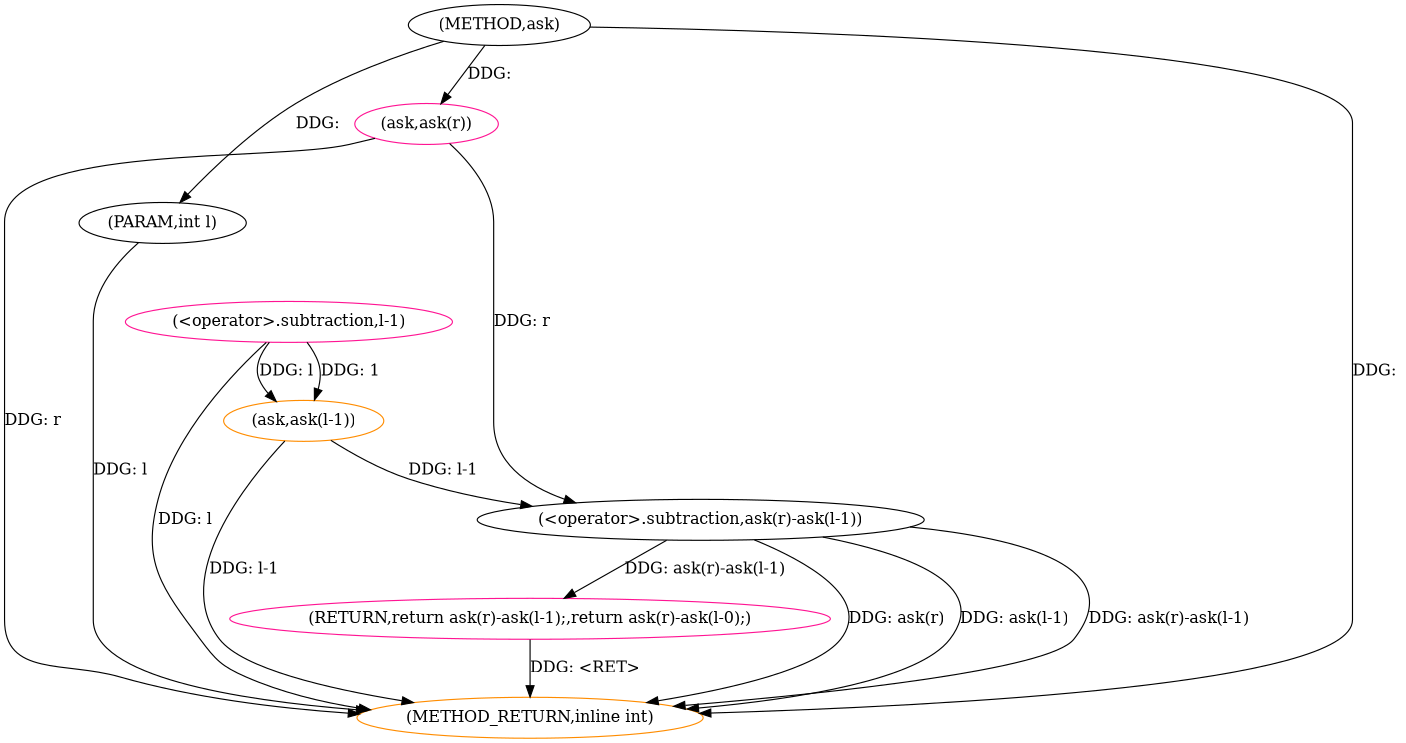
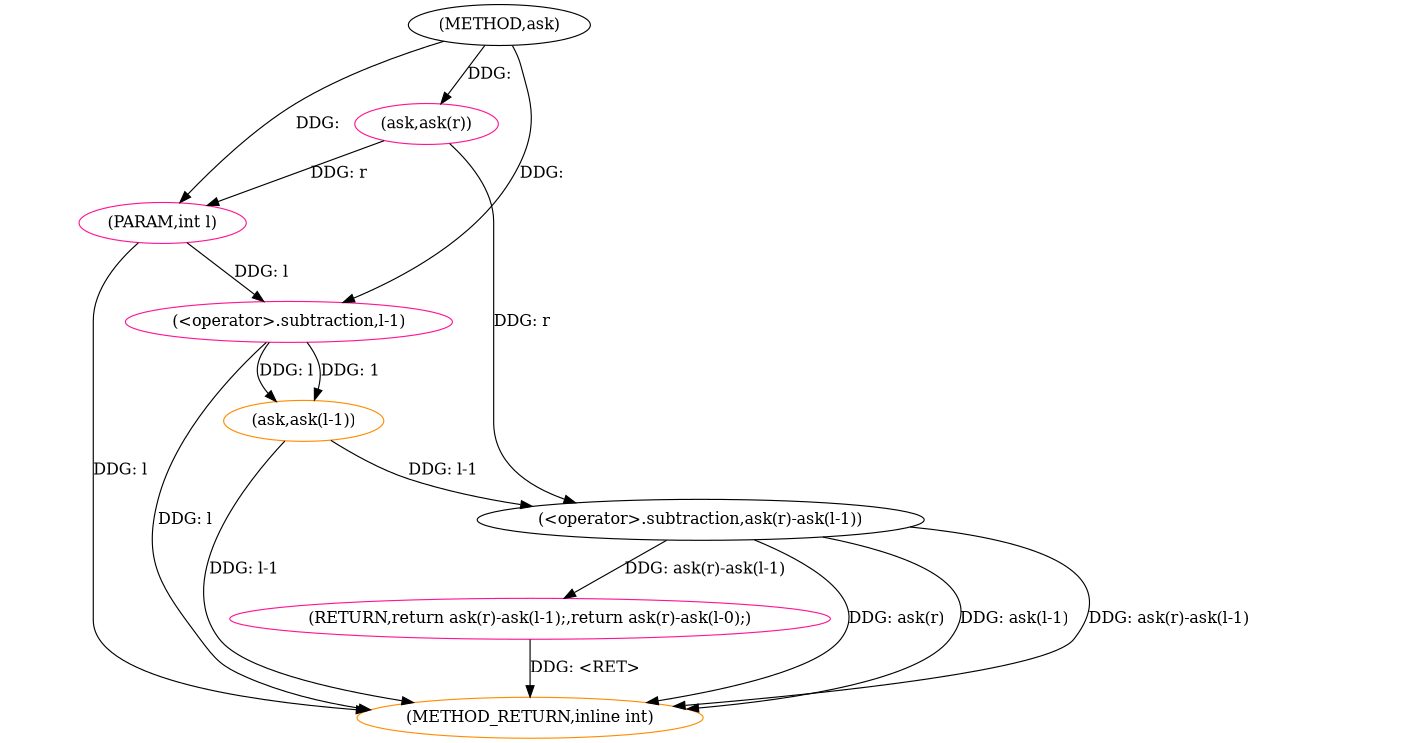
(163, 223) -> (163, 223)
none -> (221, 269)
(1352, 311) -> (499, 197)
(5, 411) -> (301, 171)
